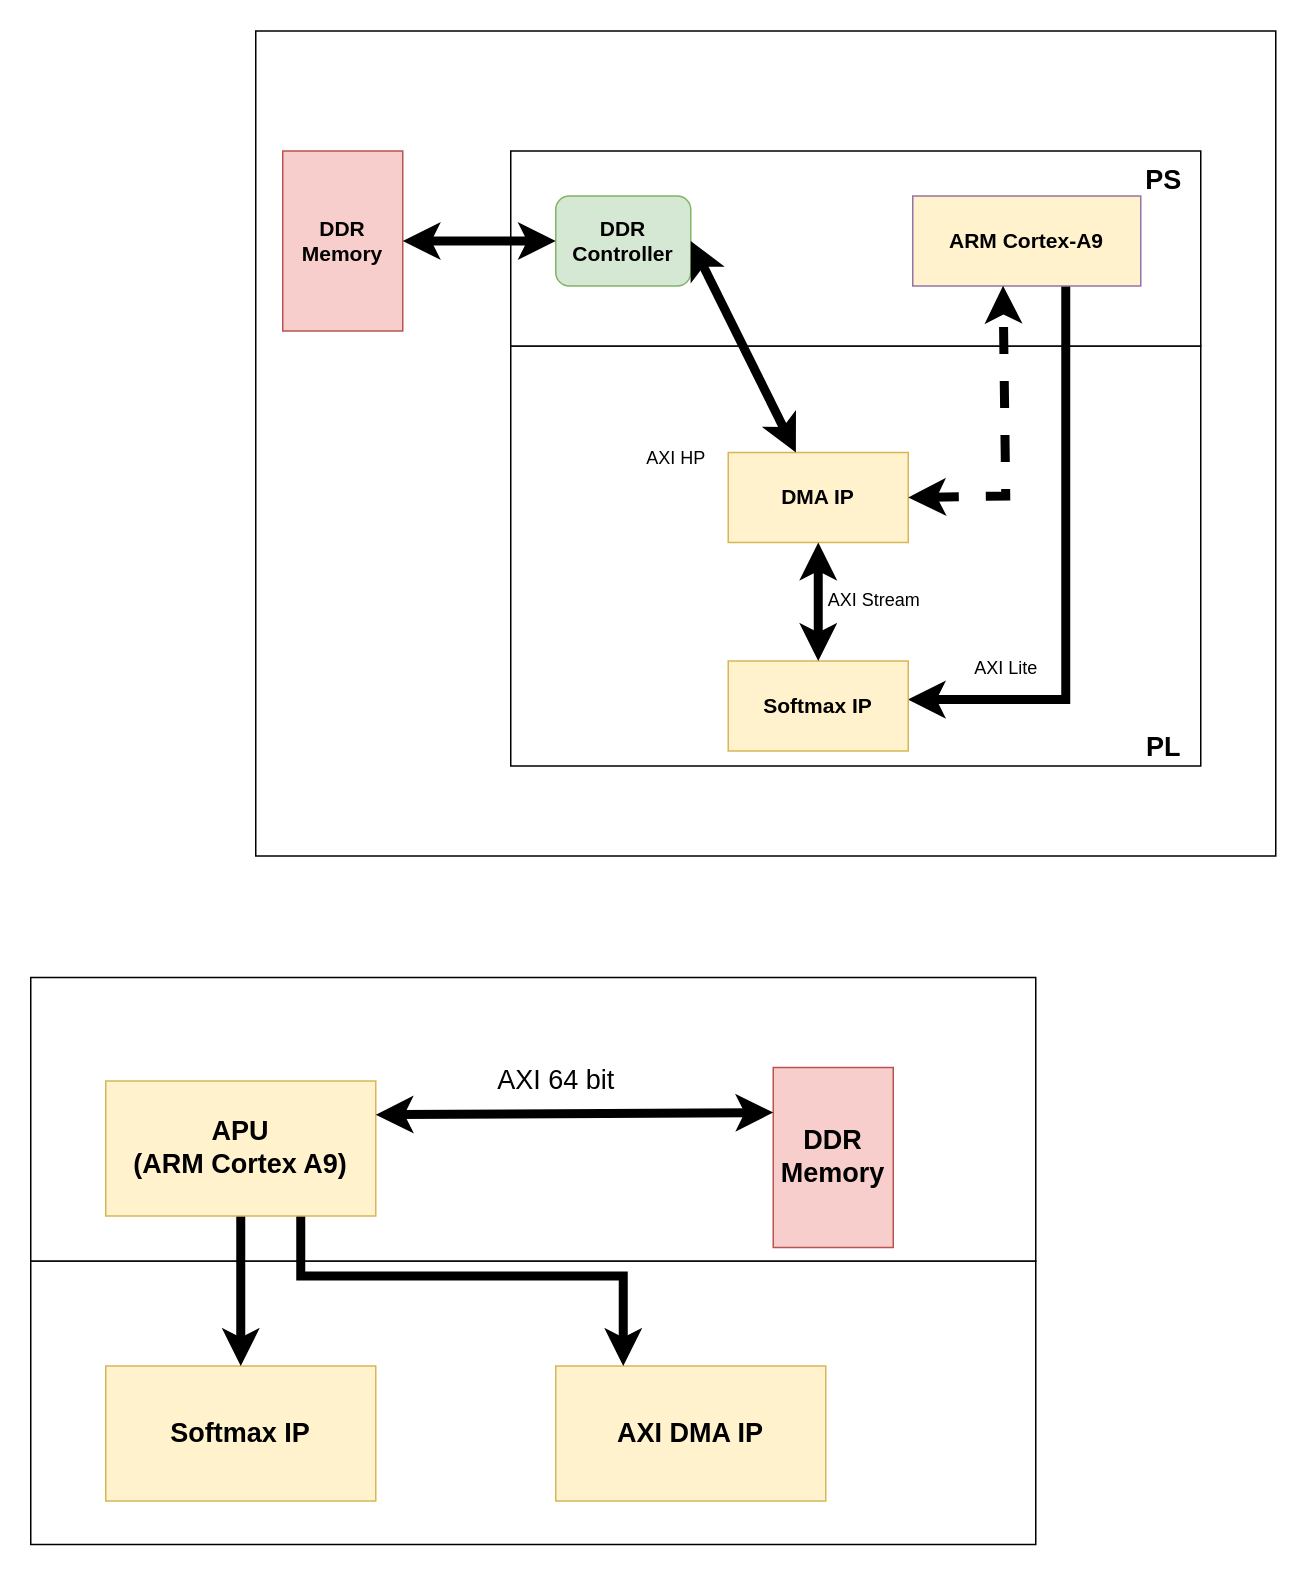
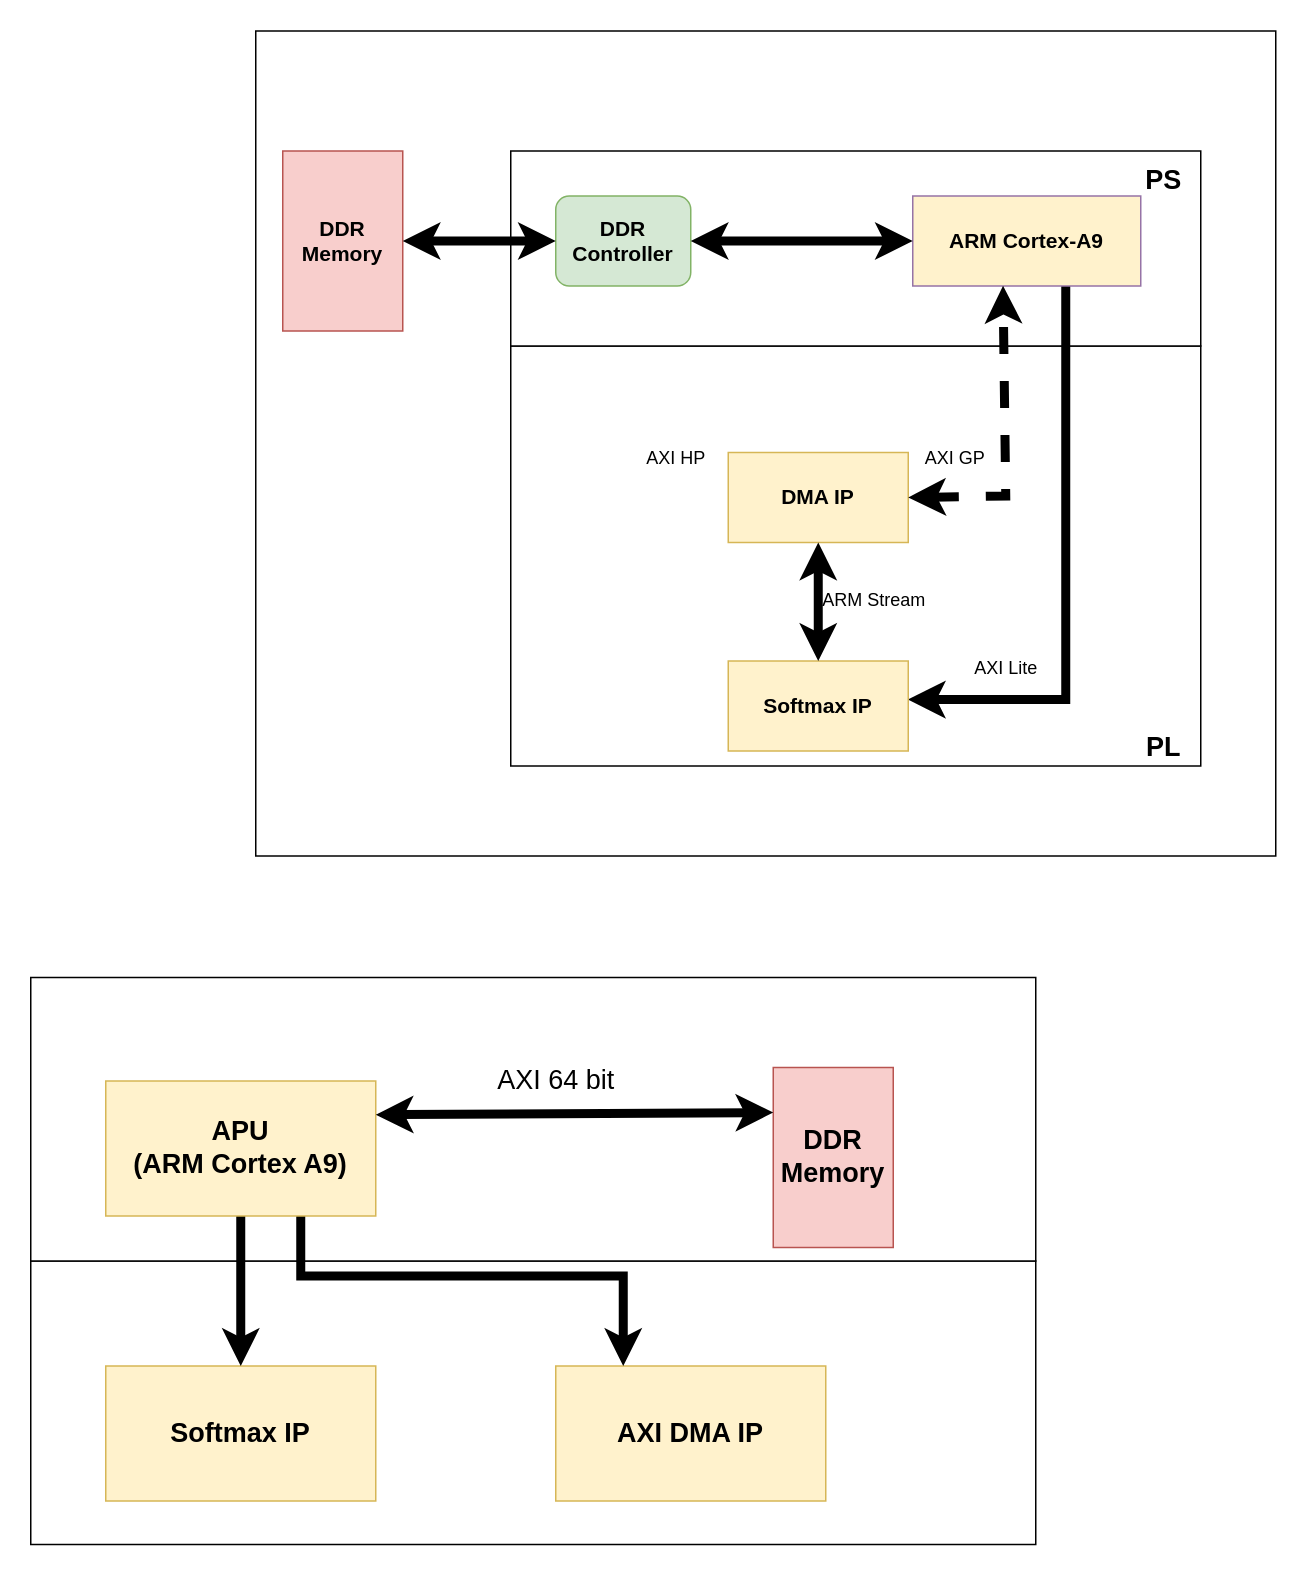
(743, 346) -> (802, 241)
none -> (955, 458)
(875, 601) -> (875, 601)
